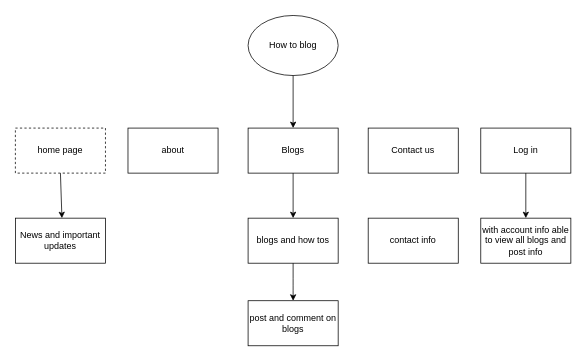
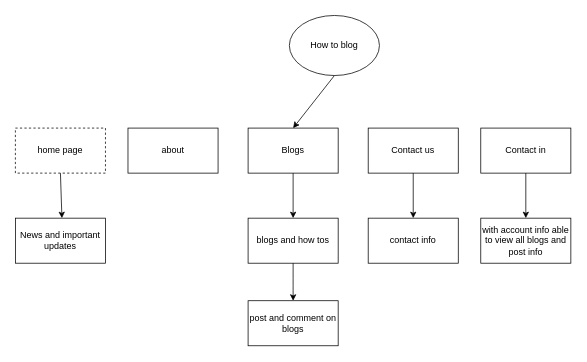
(293, 45) -> (334, 45)
(525, 150) -> (525, 150)
none -> (413, 193)
